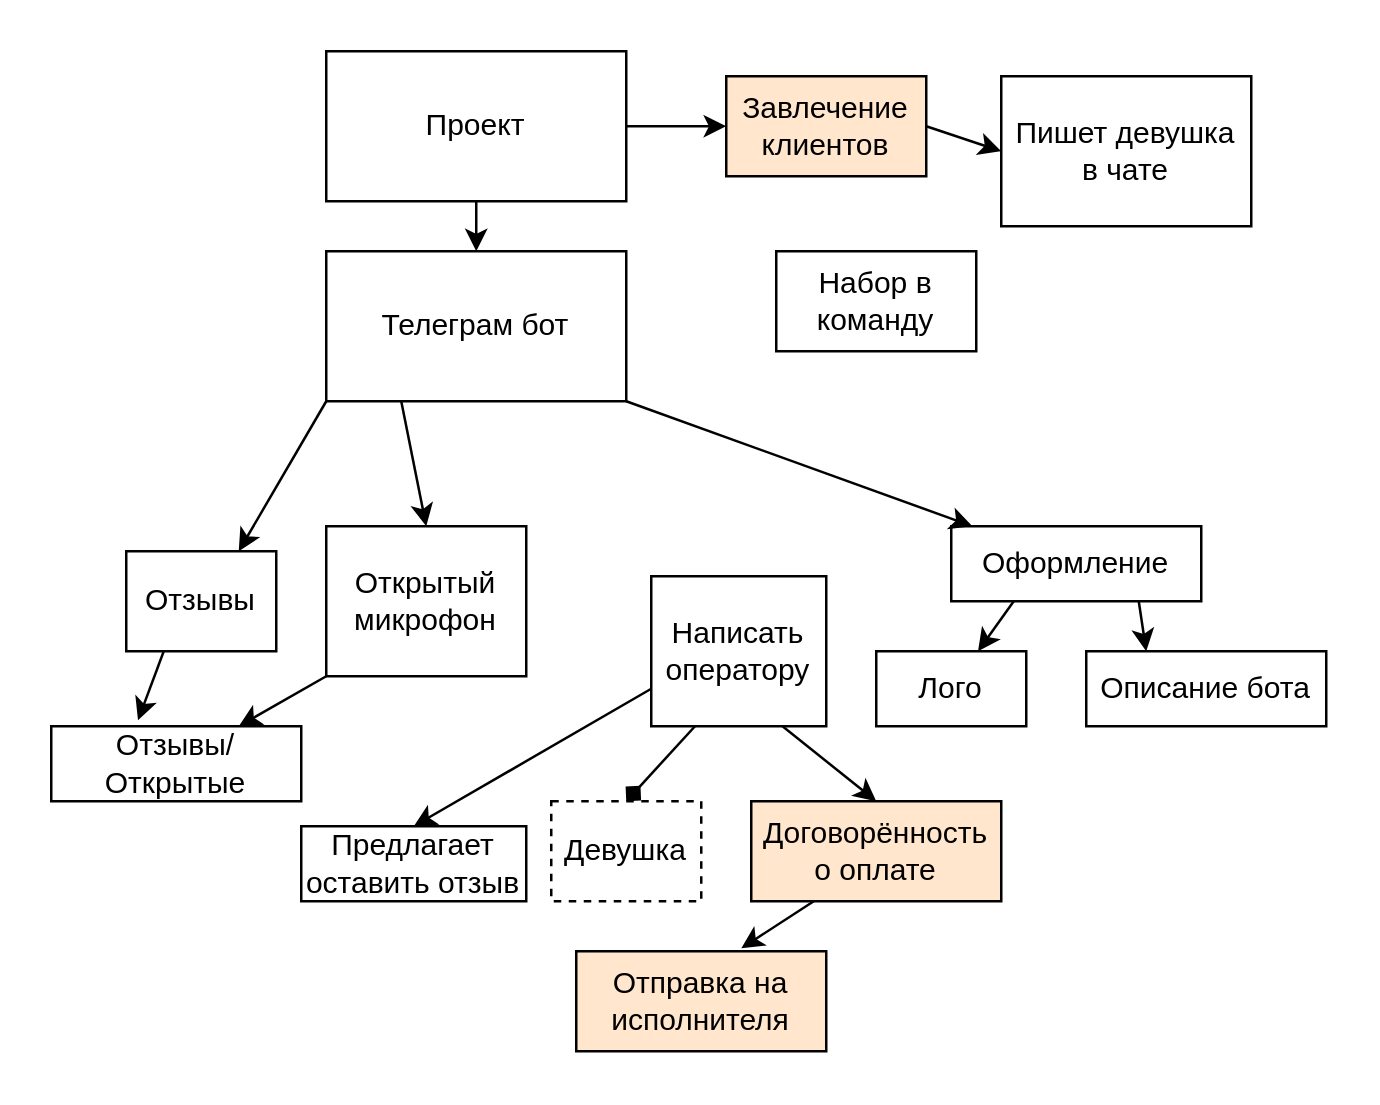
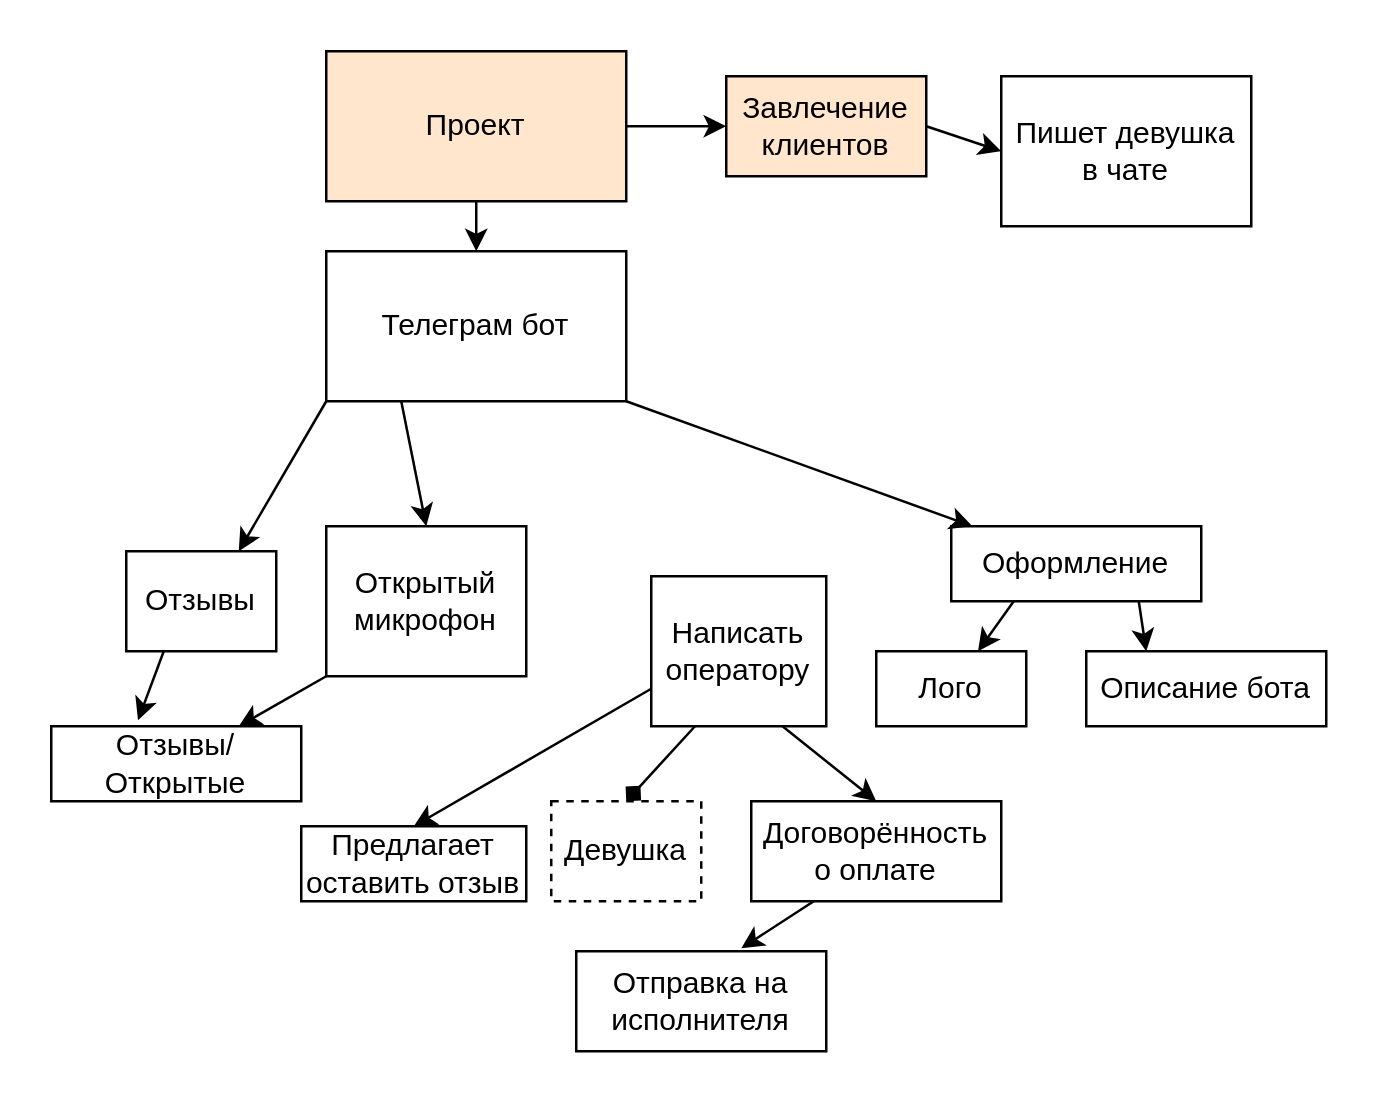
(476, 126) -> (476, 126)
(876, 301) -> none
(876, 851) -> (876, 851)
(701, 1001) -> (701, 1001)
